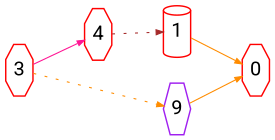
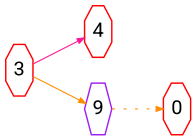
(177, 32) -> none
(95, 89) -> (56, 88)
(213, 92) -> (134, 109)
